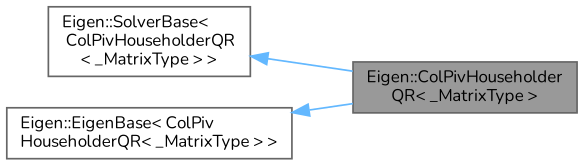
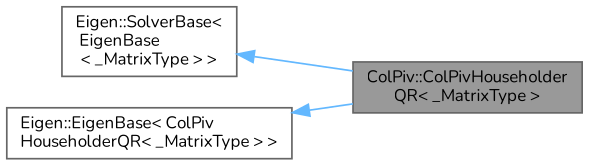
(149, 42) -> (149, 42)
(465, 87) -> (468, 87)
